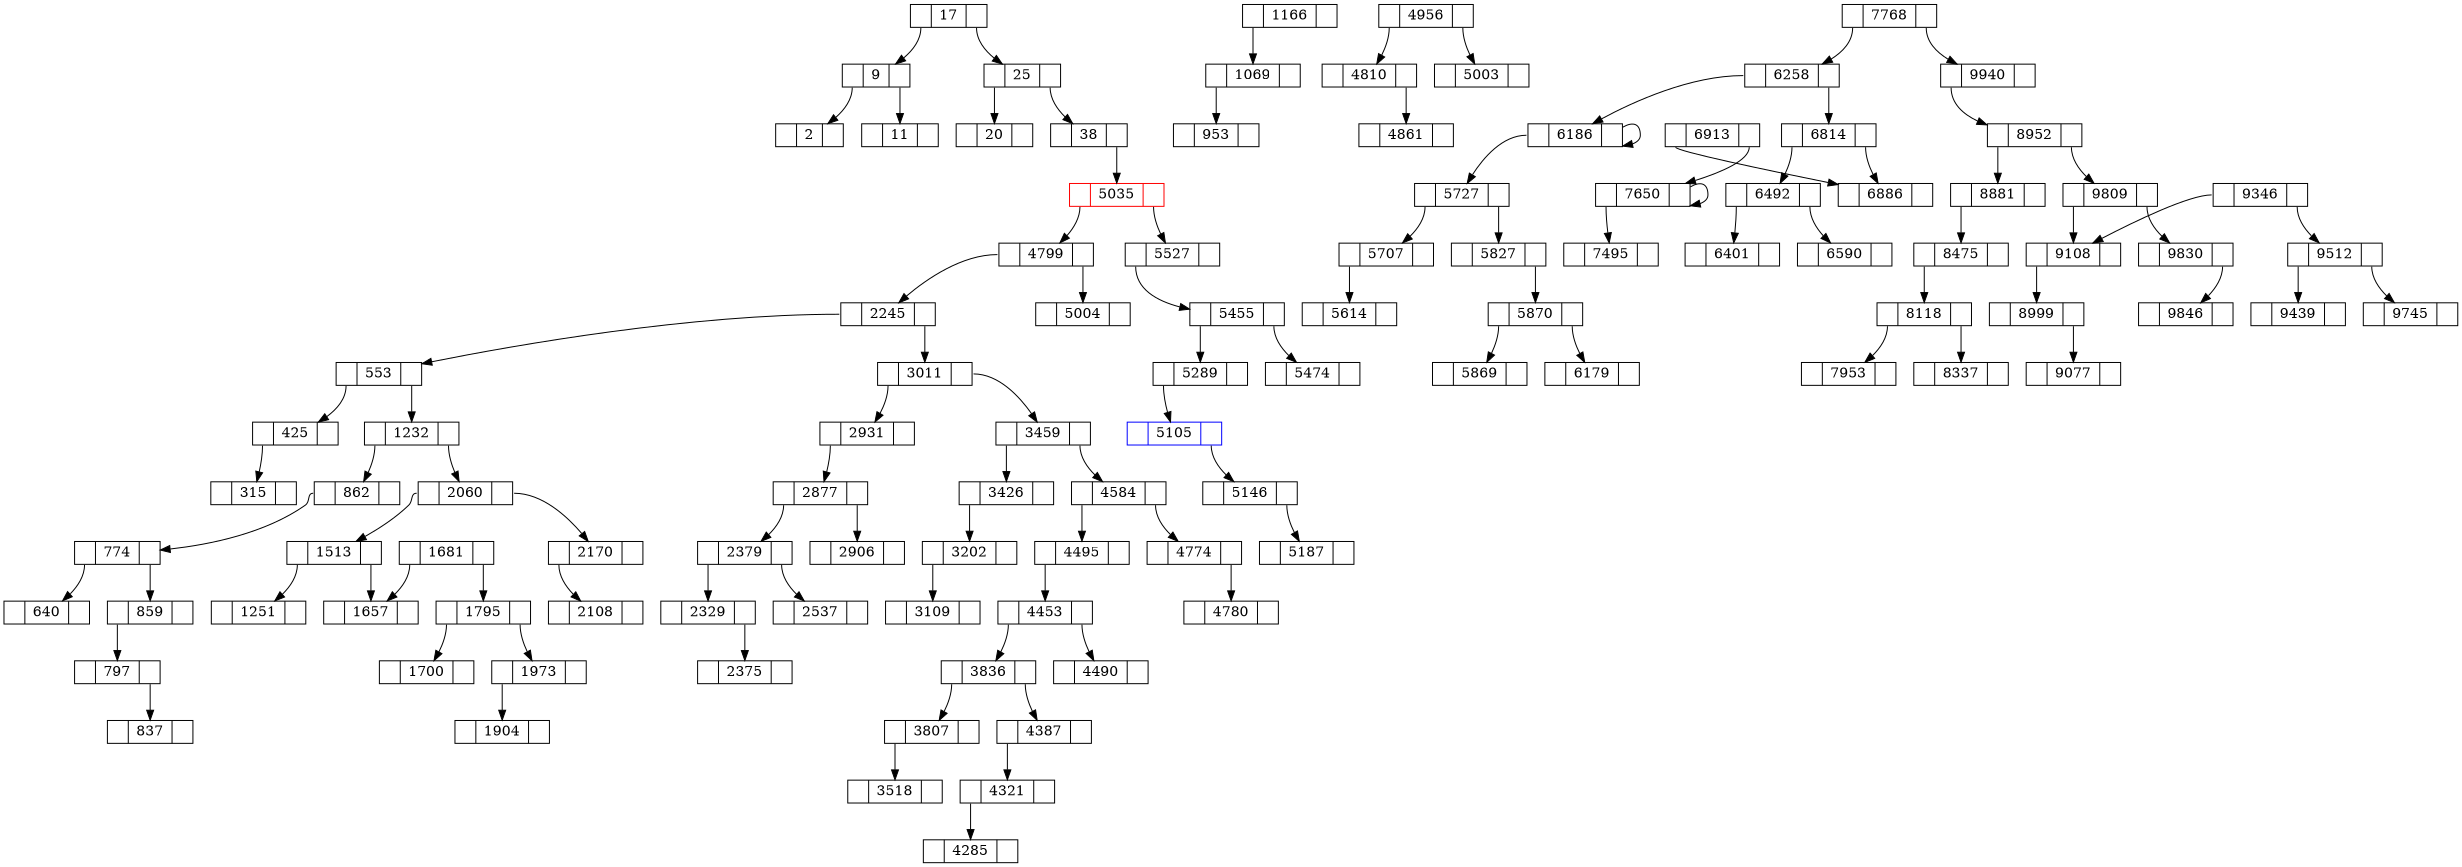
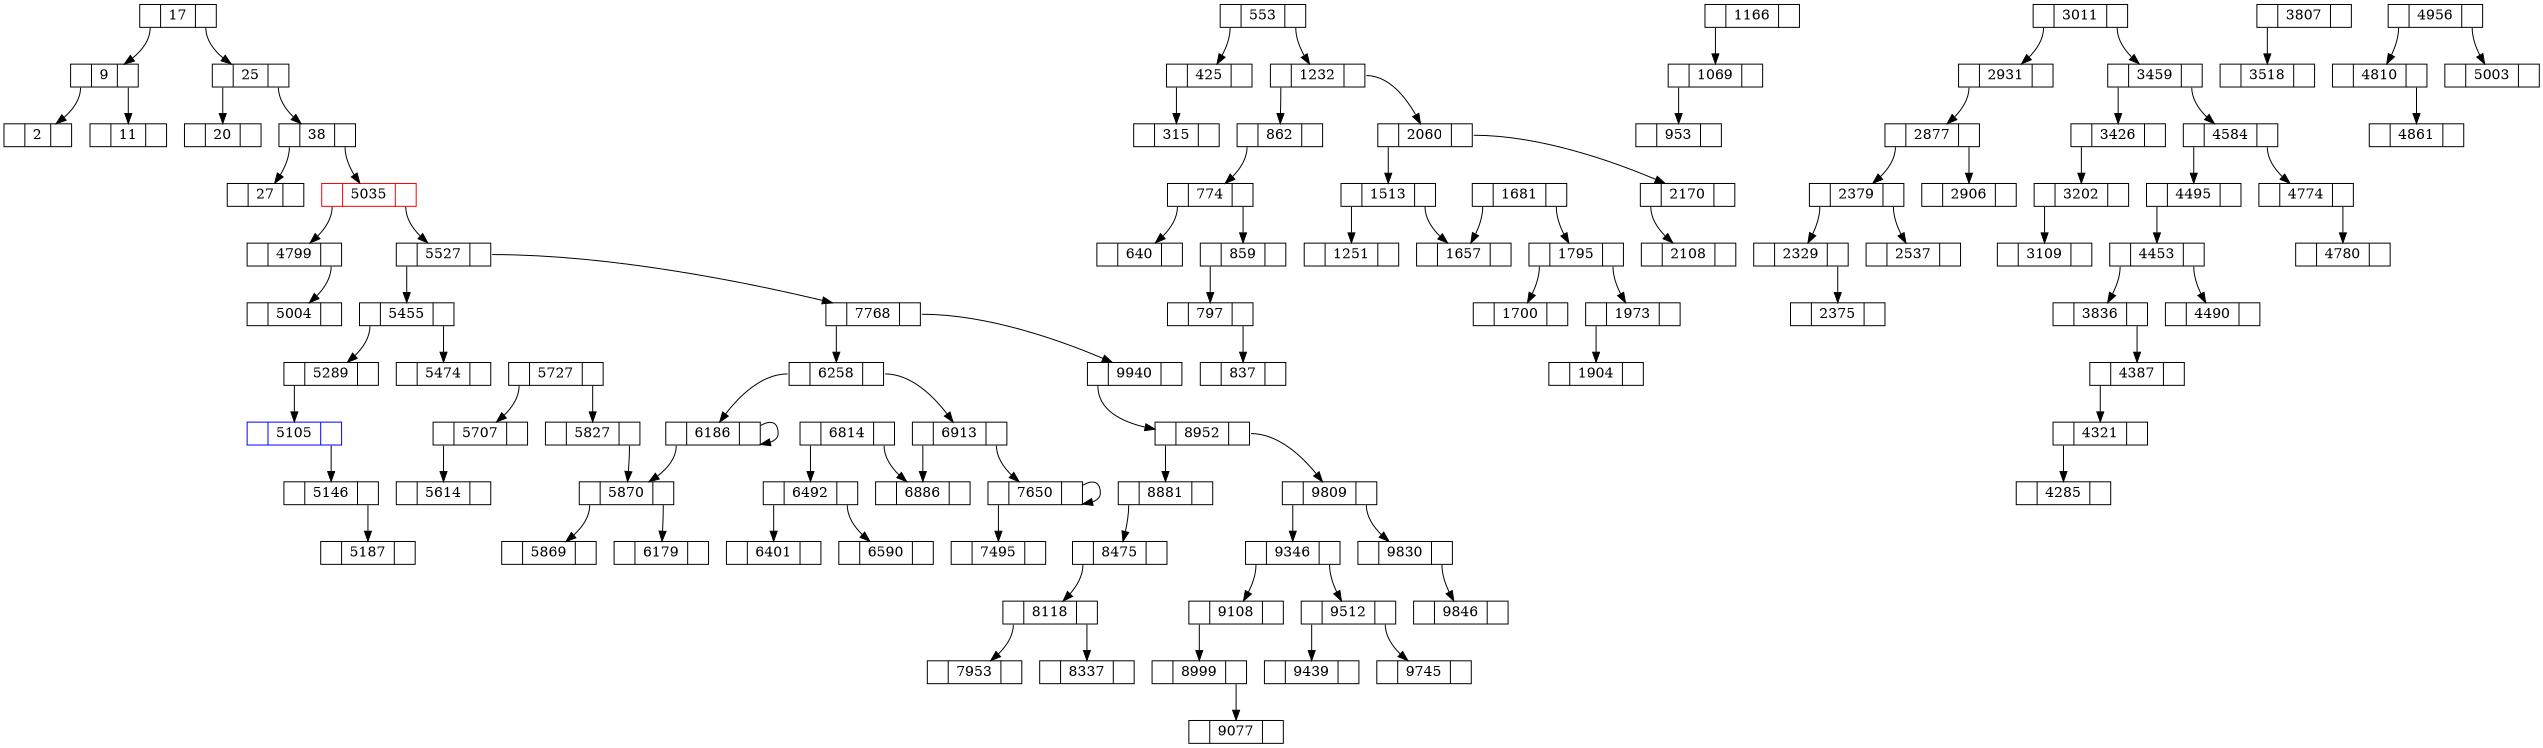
(1829, 100) -> (920, 387)
(1495, 148) -> (670, 463)
none -> (266, 195)
(2073, 220) -> (1293, 518)
none -> (659, 269)
(888, 314) -> none
(949, 698) -> none
